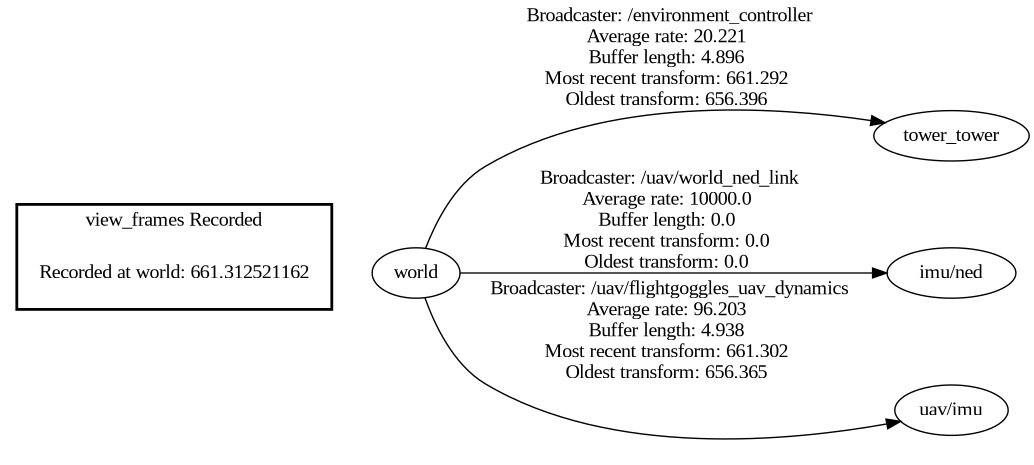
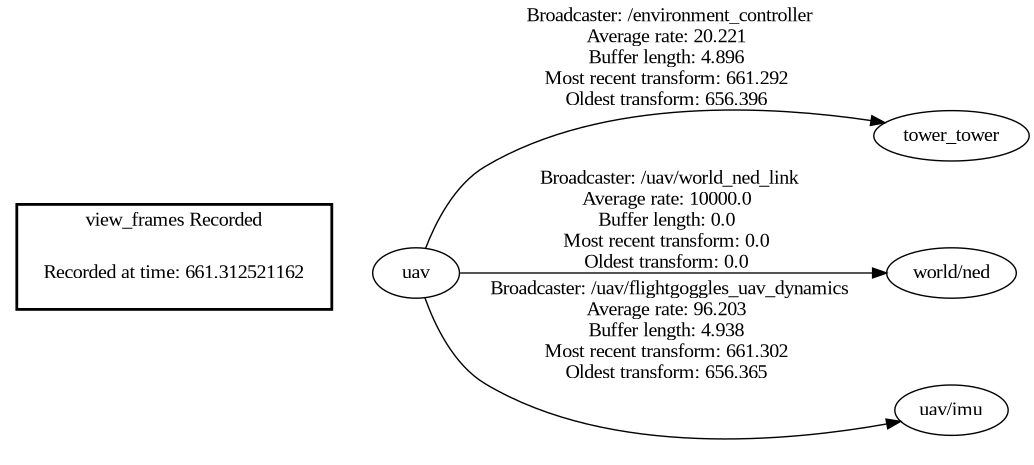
(174, 273) -> (174, 273)
(416, 273) -> (416, 273)
(951, 273) -> (951, 273)
